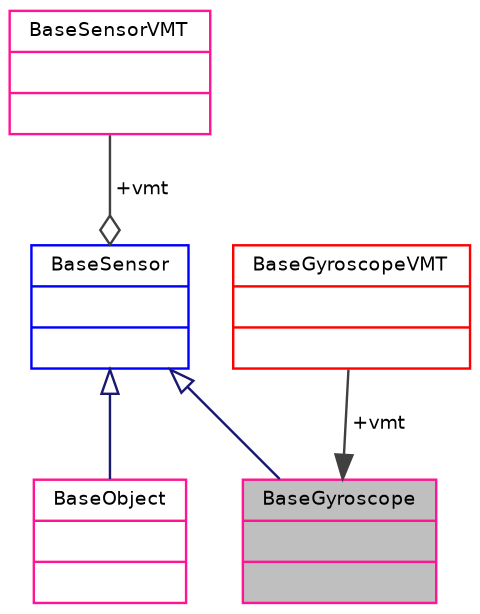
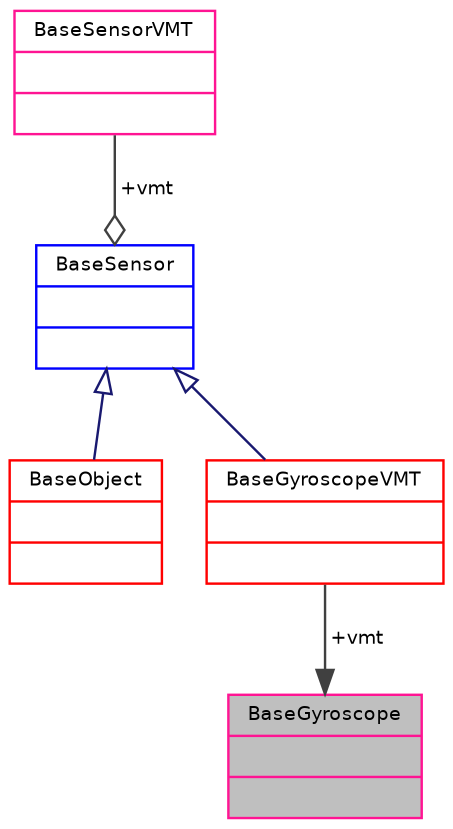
(234, 433) -> (228, 423)
(110, 541) -> (86, 522)
